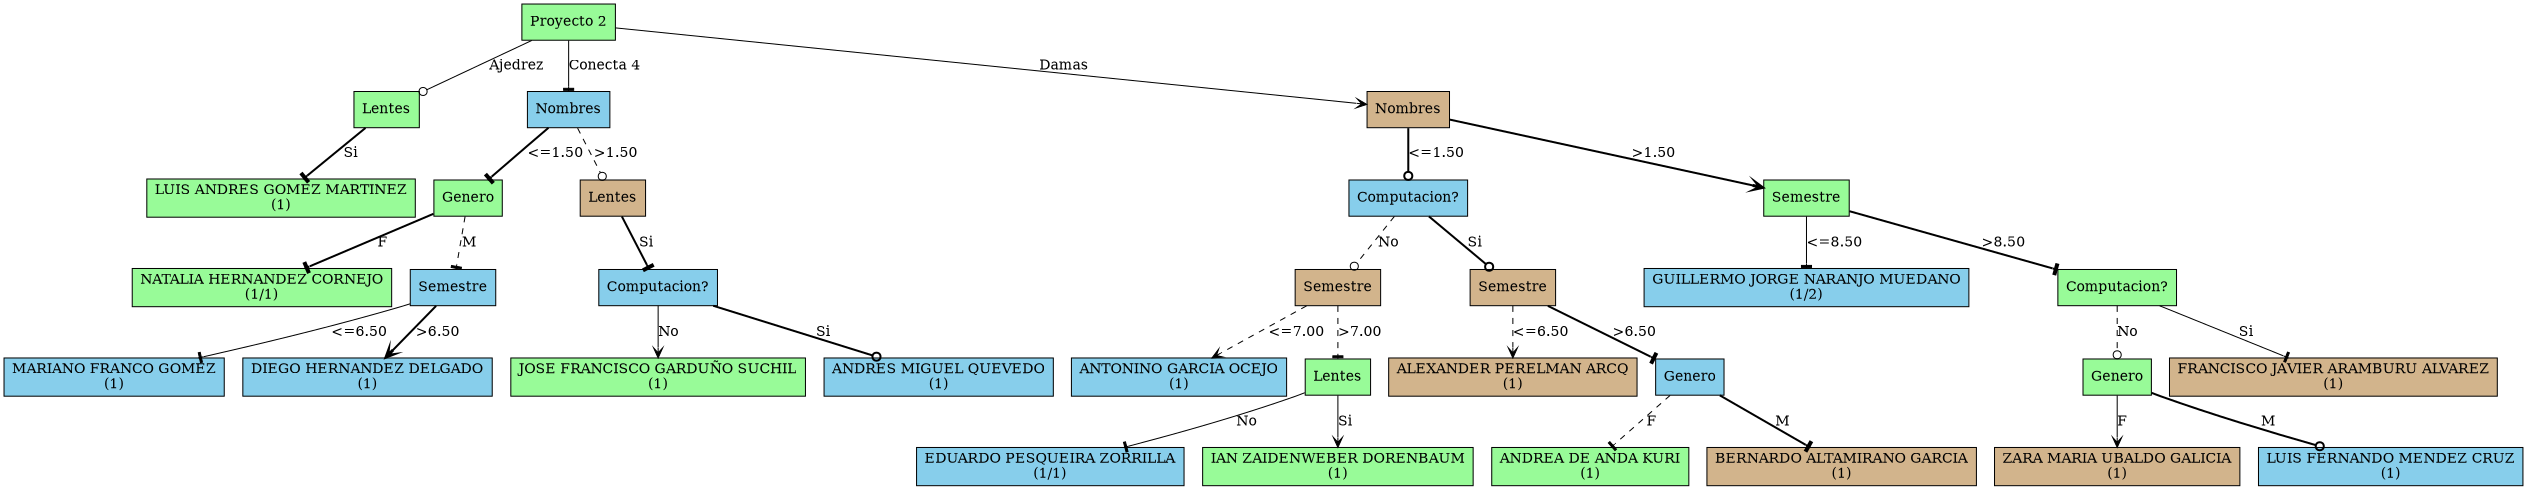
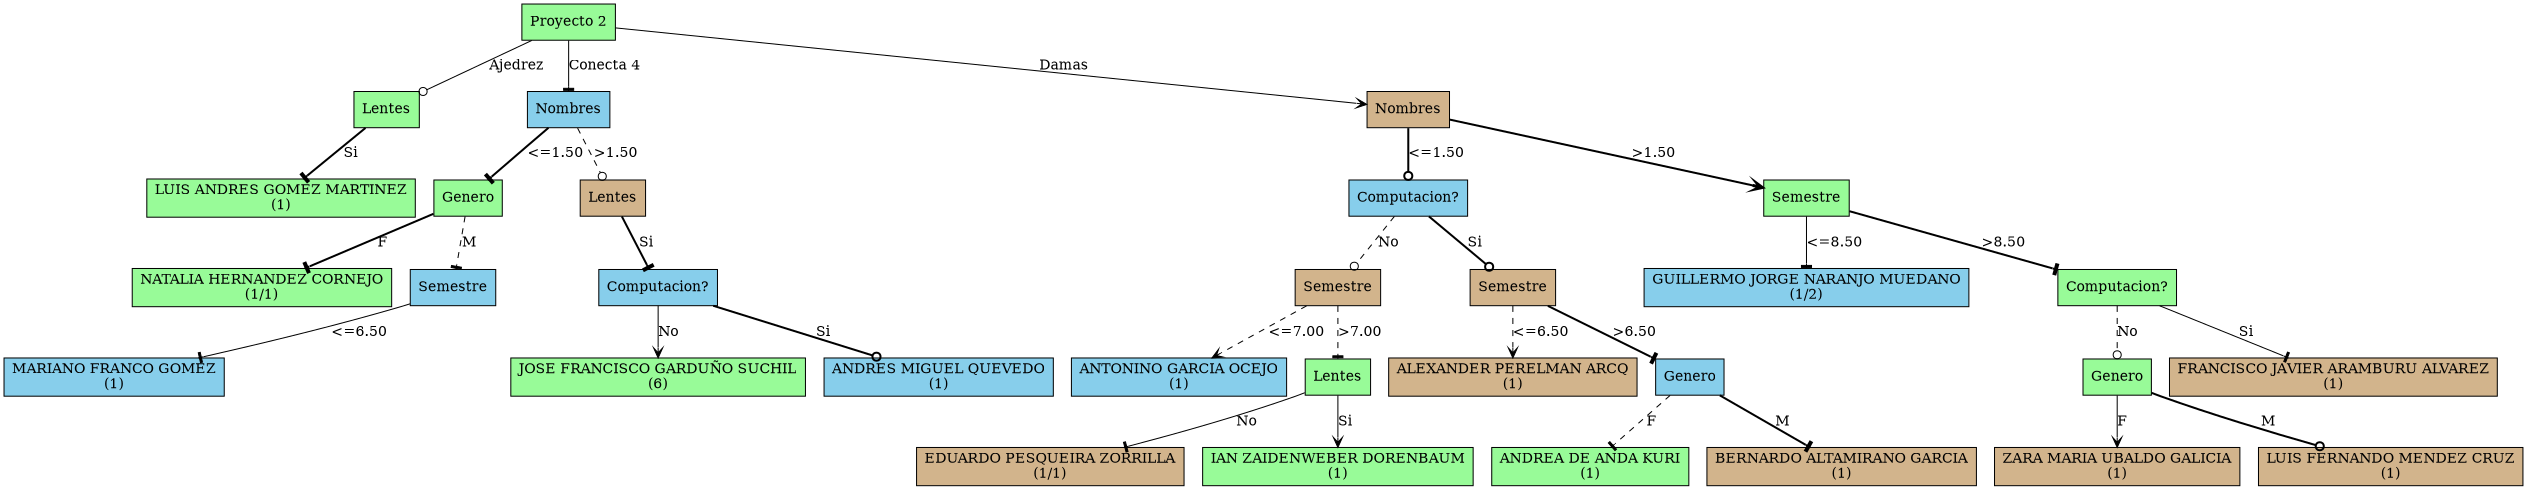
(368, 377) -> none
(658, 377) -> (658, 377)
(1050, 467) -> (1050, 467)
(2391, 467) -> (2391, 467)
